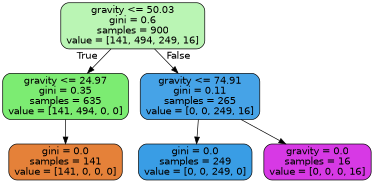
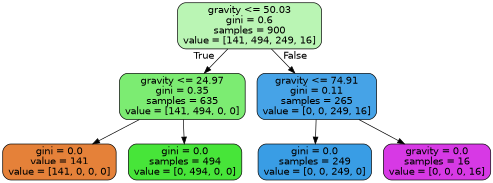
(66, 162) -> (59, 162)
none -> (185, 162)
